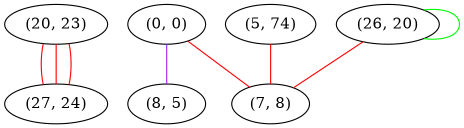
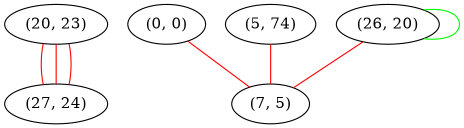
(167, 104) -> none
(271, 104) -> (271, 104)
